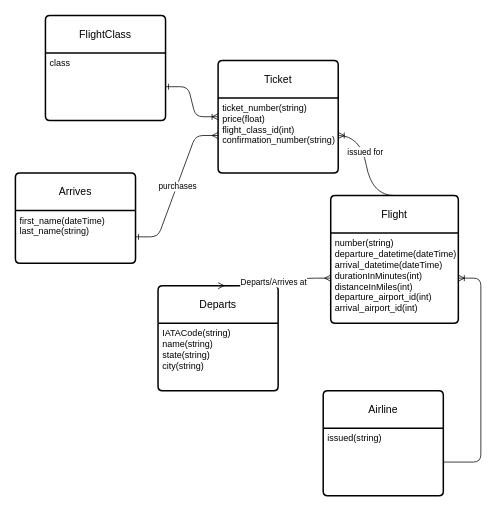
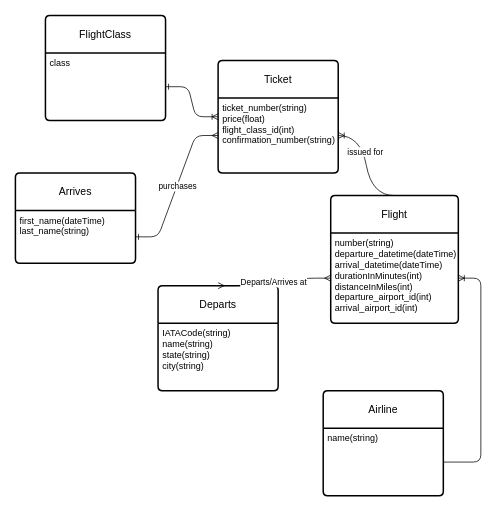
(360, 439) -> (356, 439)
